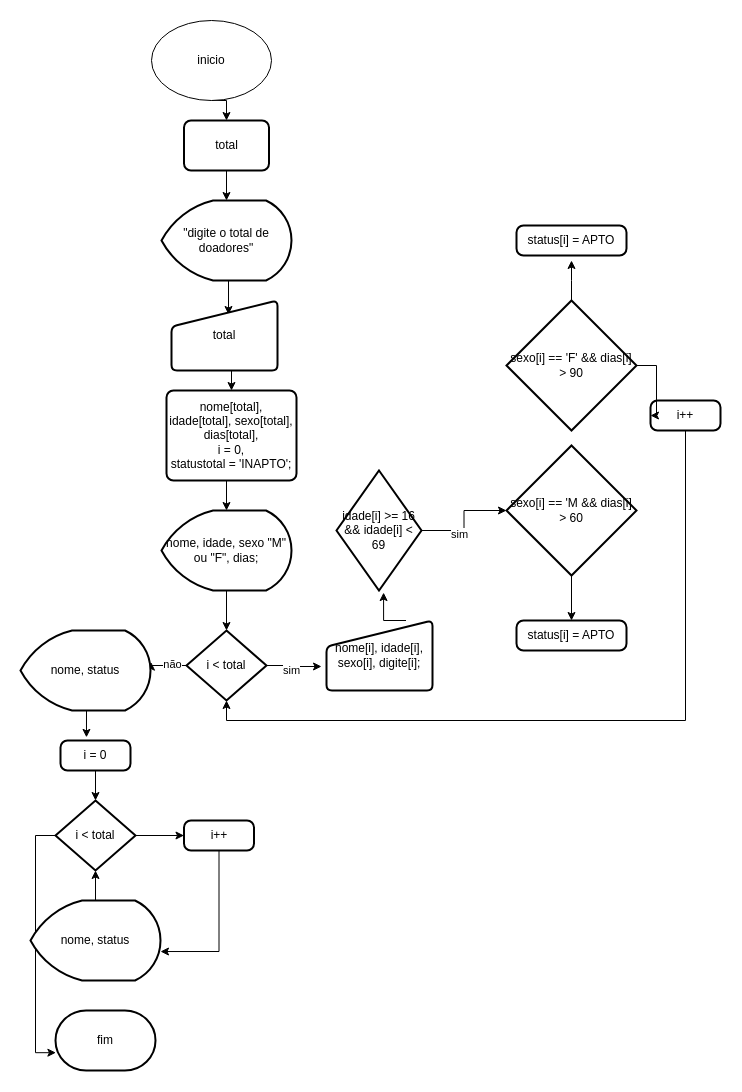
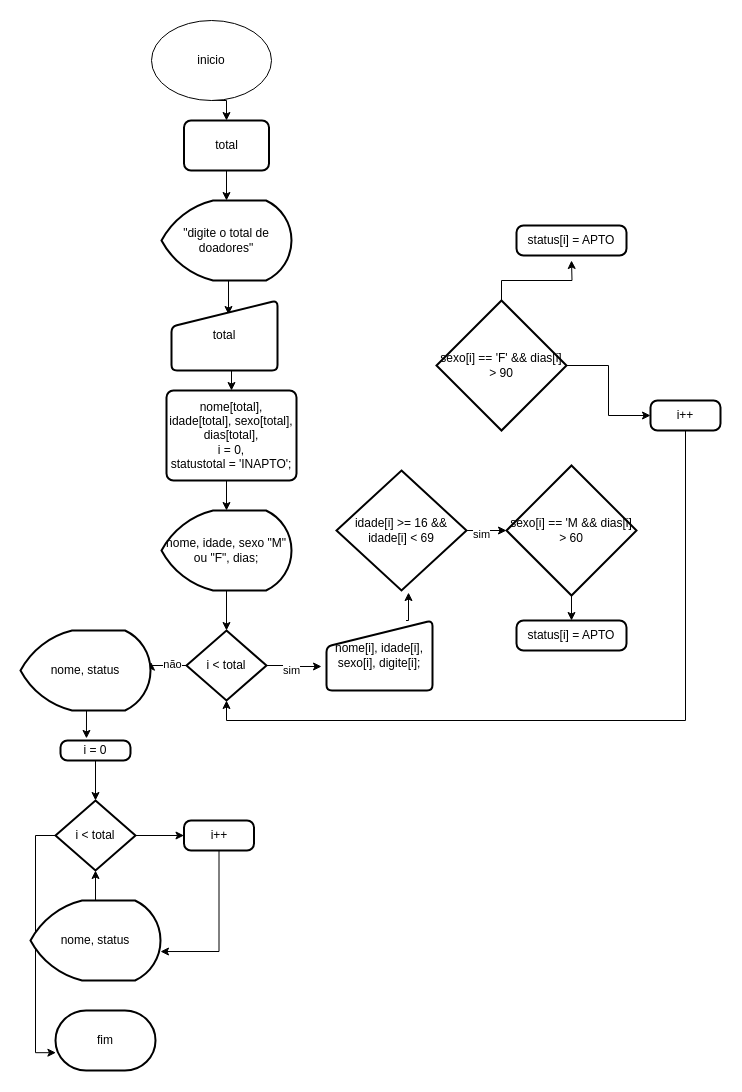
(572, 366) -> (502, 366)
(572, 511) -> (572, 531)
(379, 531) -> (402, 531)
(96, 756) -> (96, 751)
